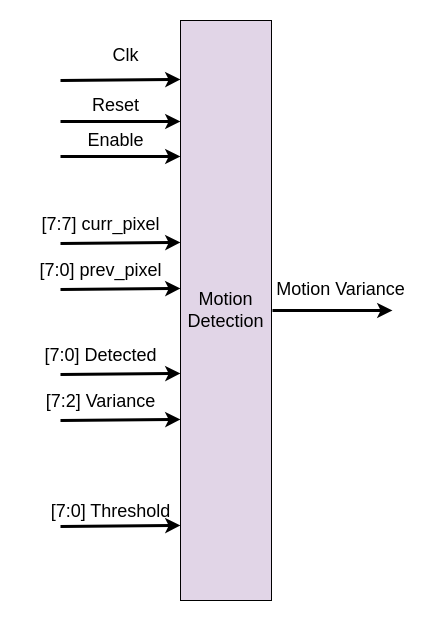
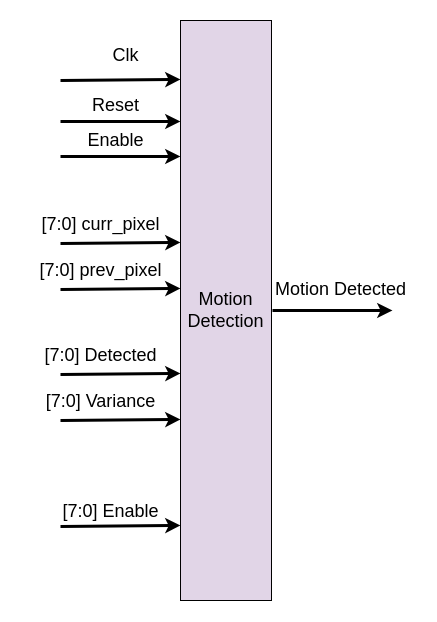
(101, 225) -> (101, 225)
(341, 290) -> (341, 290)
(101, 402) -> (101, 402)
(111, 512) -> (111, 512)
